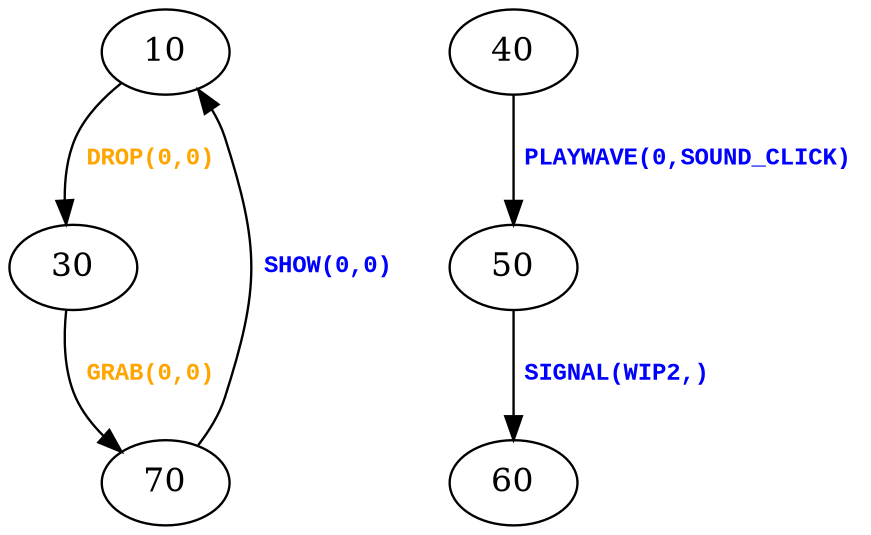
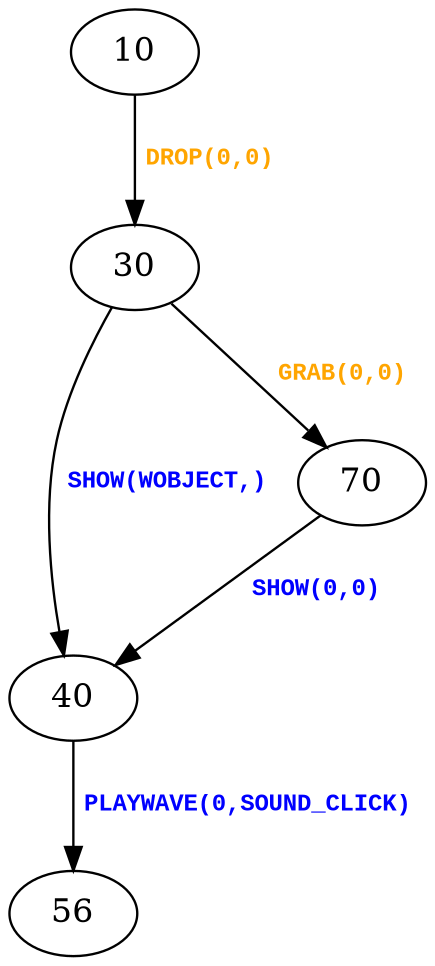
(514, 267) -> (73, 914)
(251, 279) -> (228, 583)
none -> (53, 464)
(514, 483) -> none
